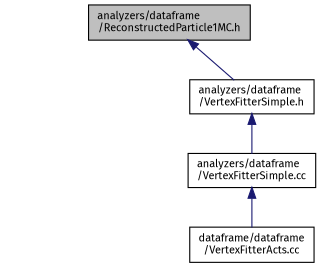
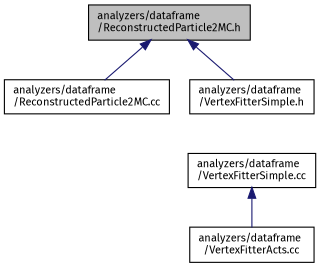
(169, 23) -> (169, 23)
none -> (87, 97)
(252, 139) -> none
(252, 245) -> (252, 245)
